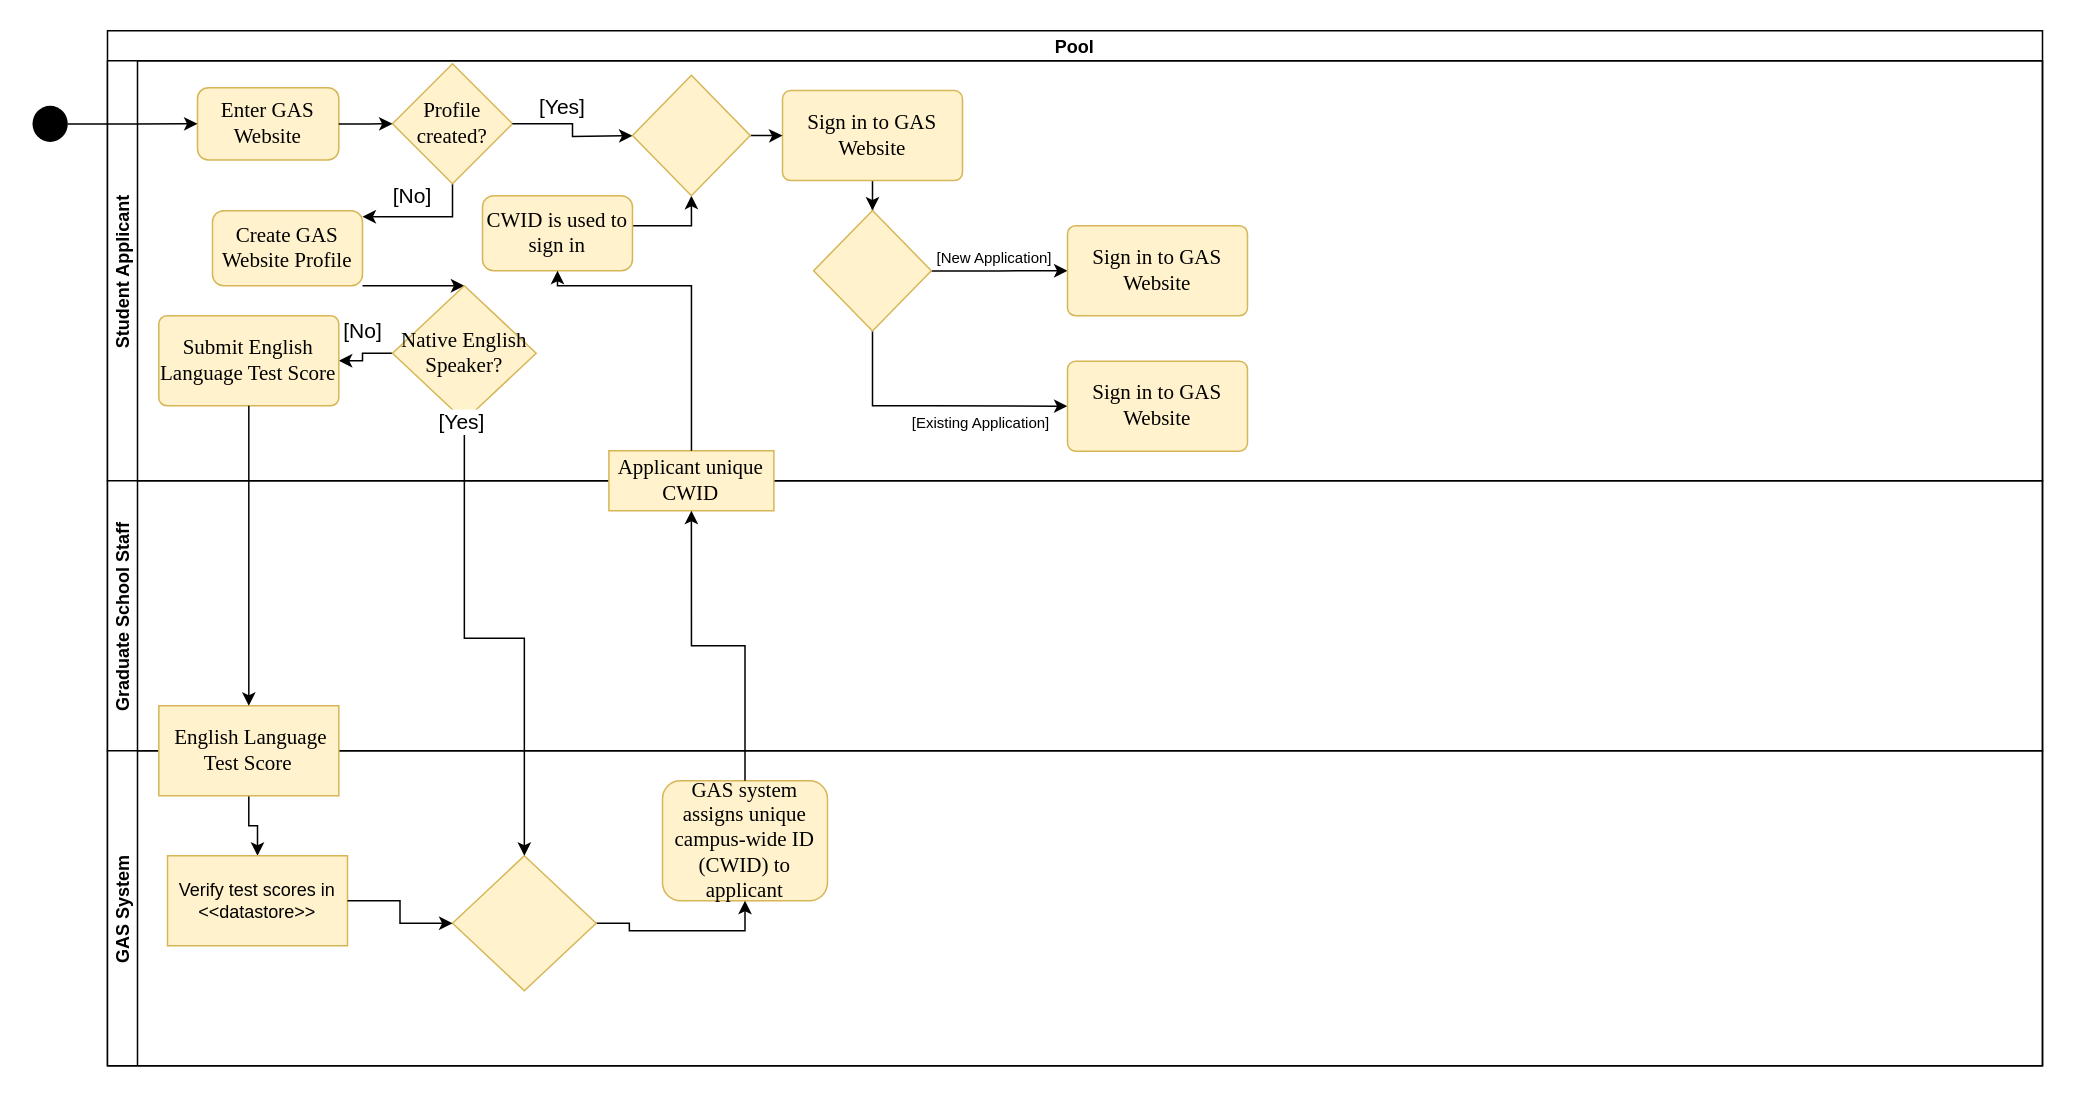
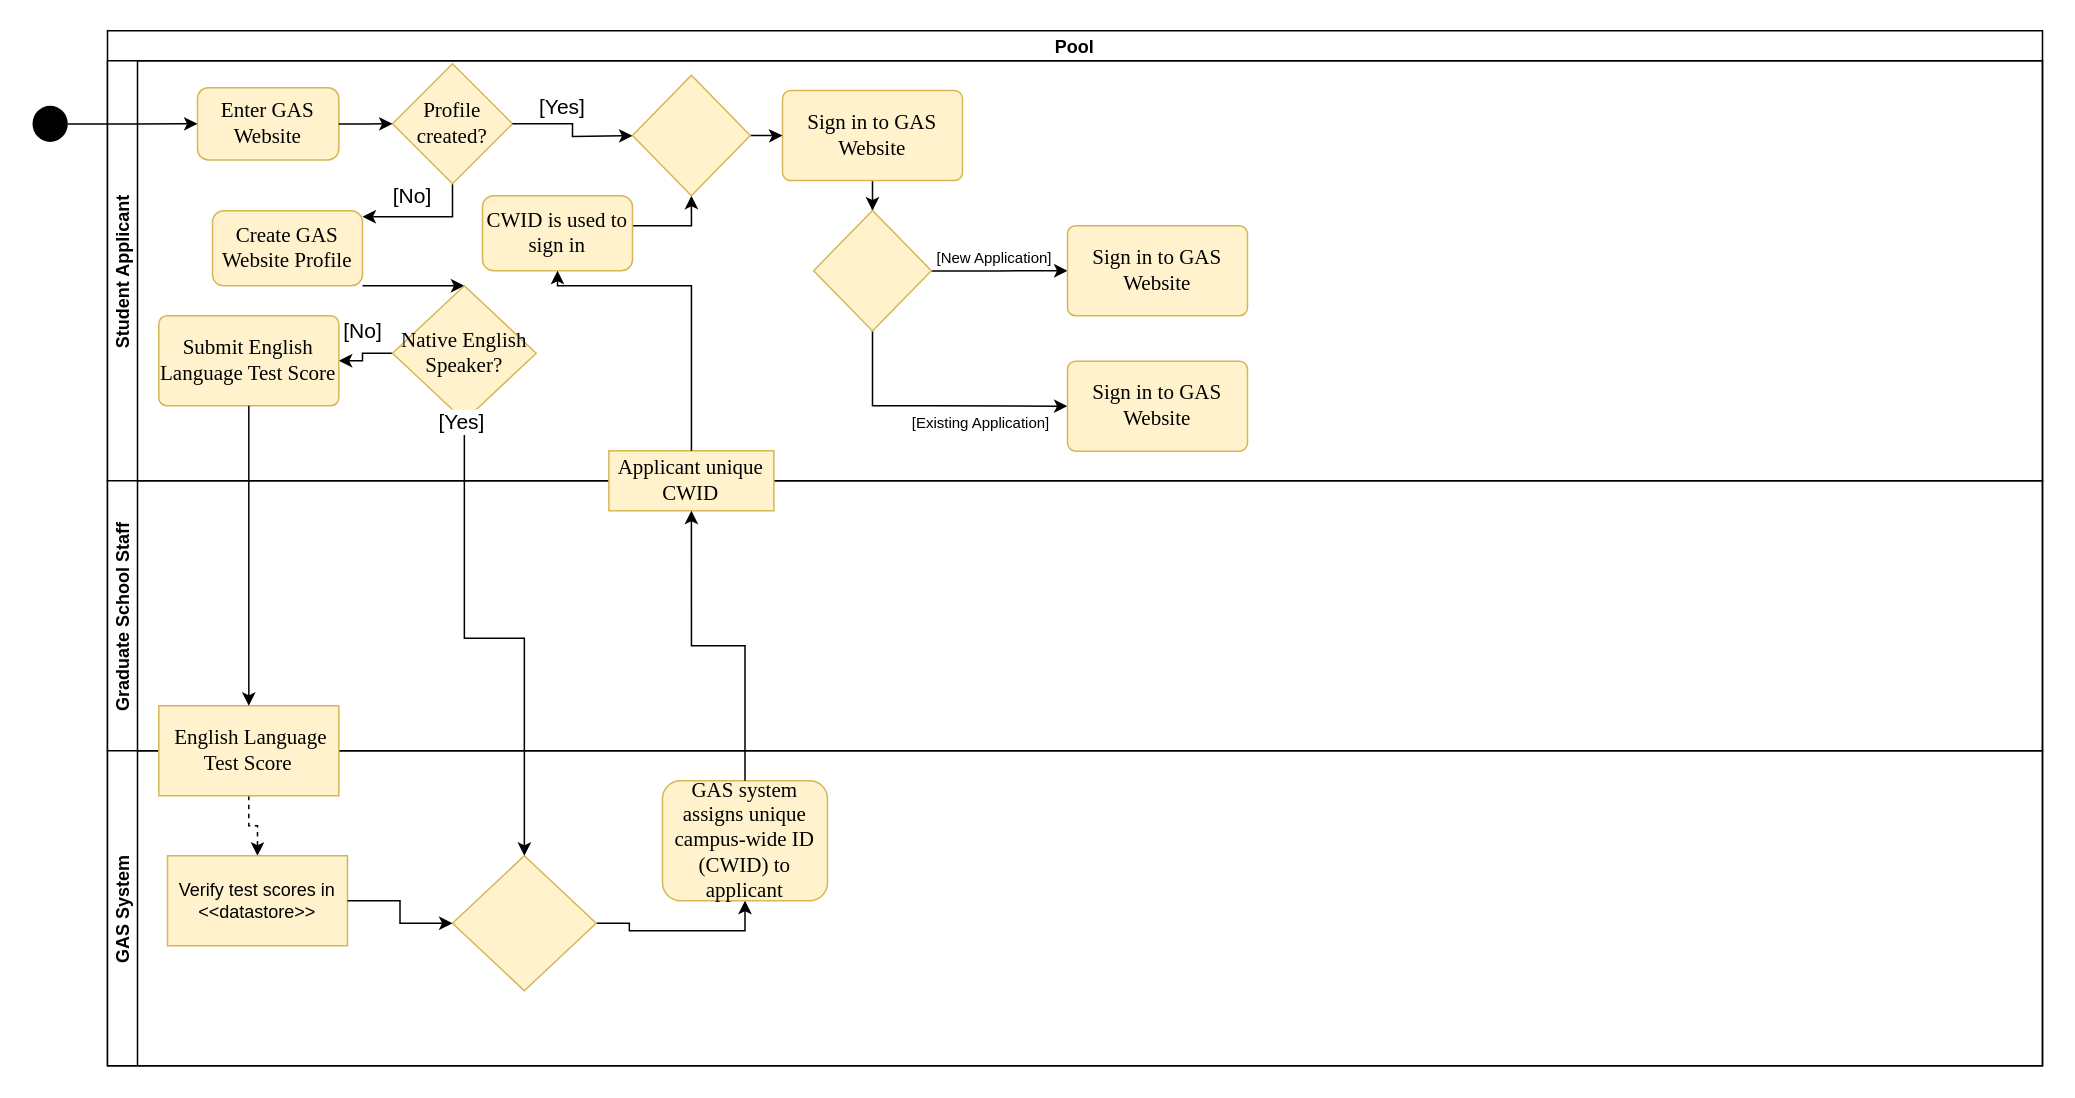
(249, 824) -> (249, 824)
